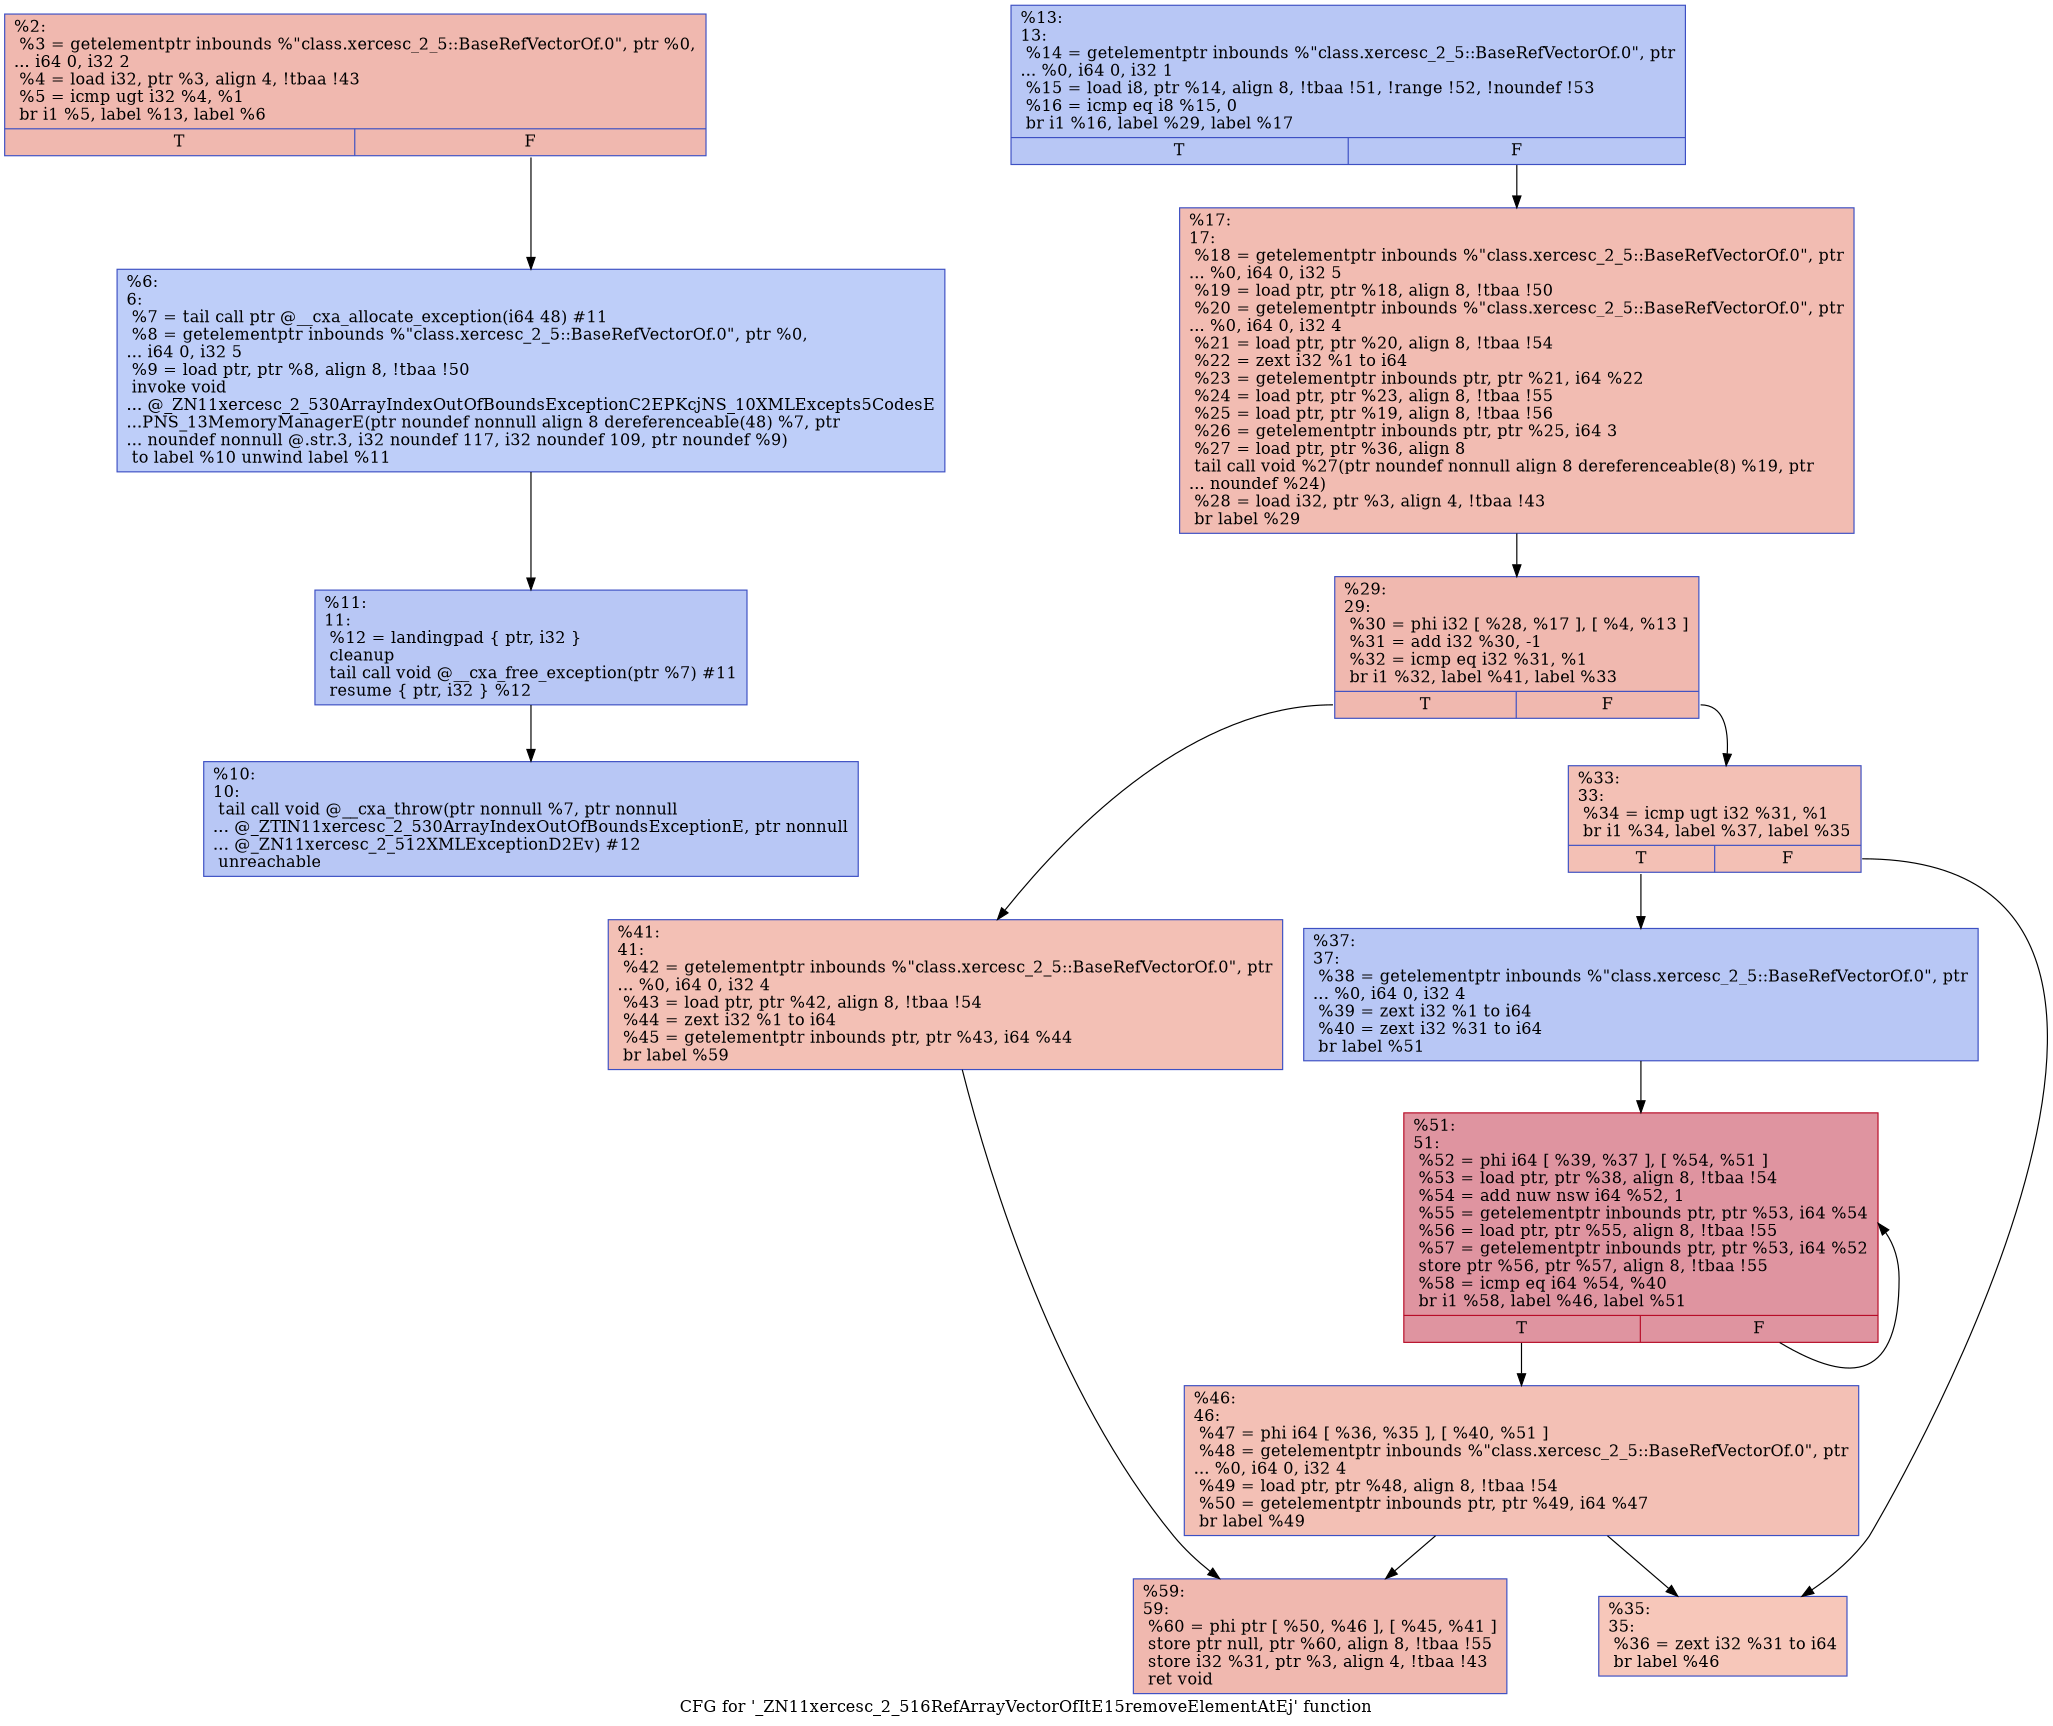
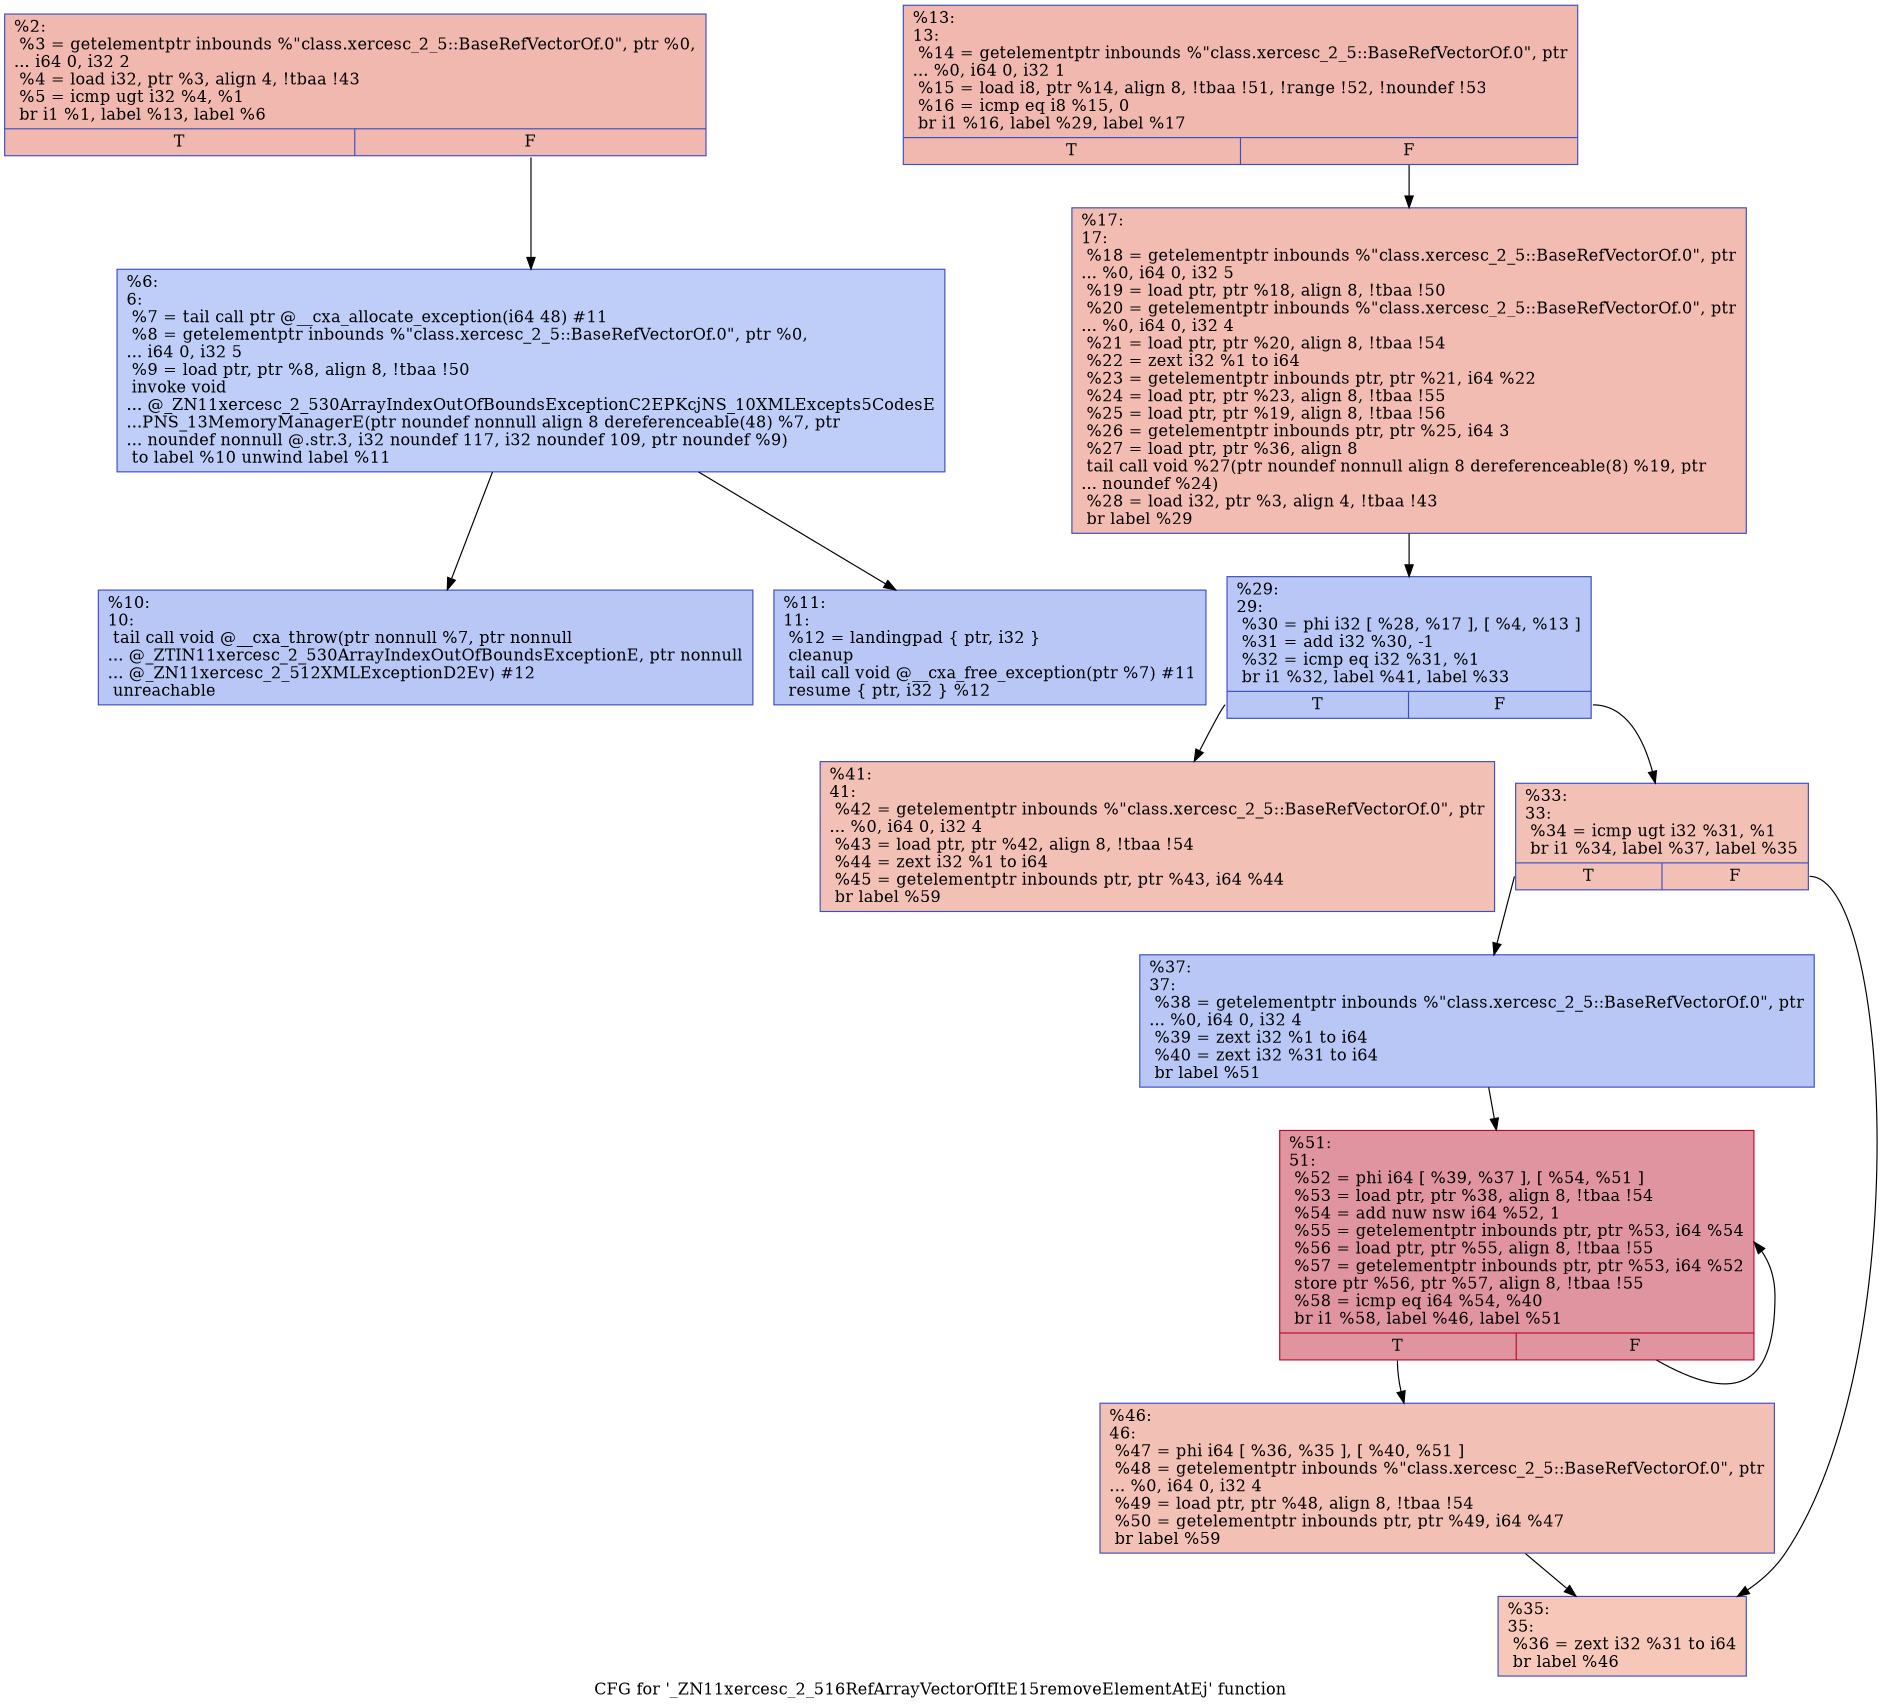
(1348, 85) -> (1240, 85)
(140, 115) -> (140, 115)
(1517, 647) -> (1409, 647)
(531, 727) -> (472, 525)
(1250, 1521) -> (1166, 1539)
(1320, 1636) -> none
